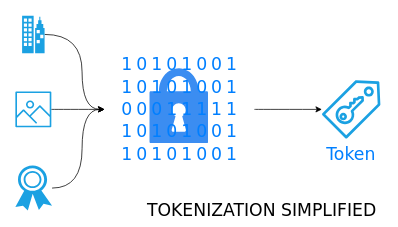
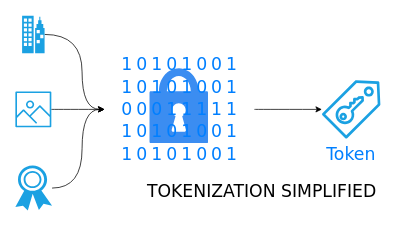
(262, 210) -> (262, 192)
